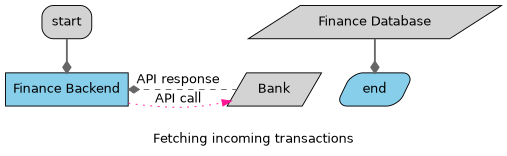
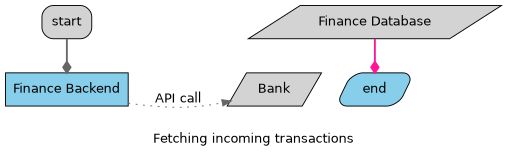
(375, 50) -> (375, 50)
(189, 89) -> none
(175, 107) -> (175, 107)
